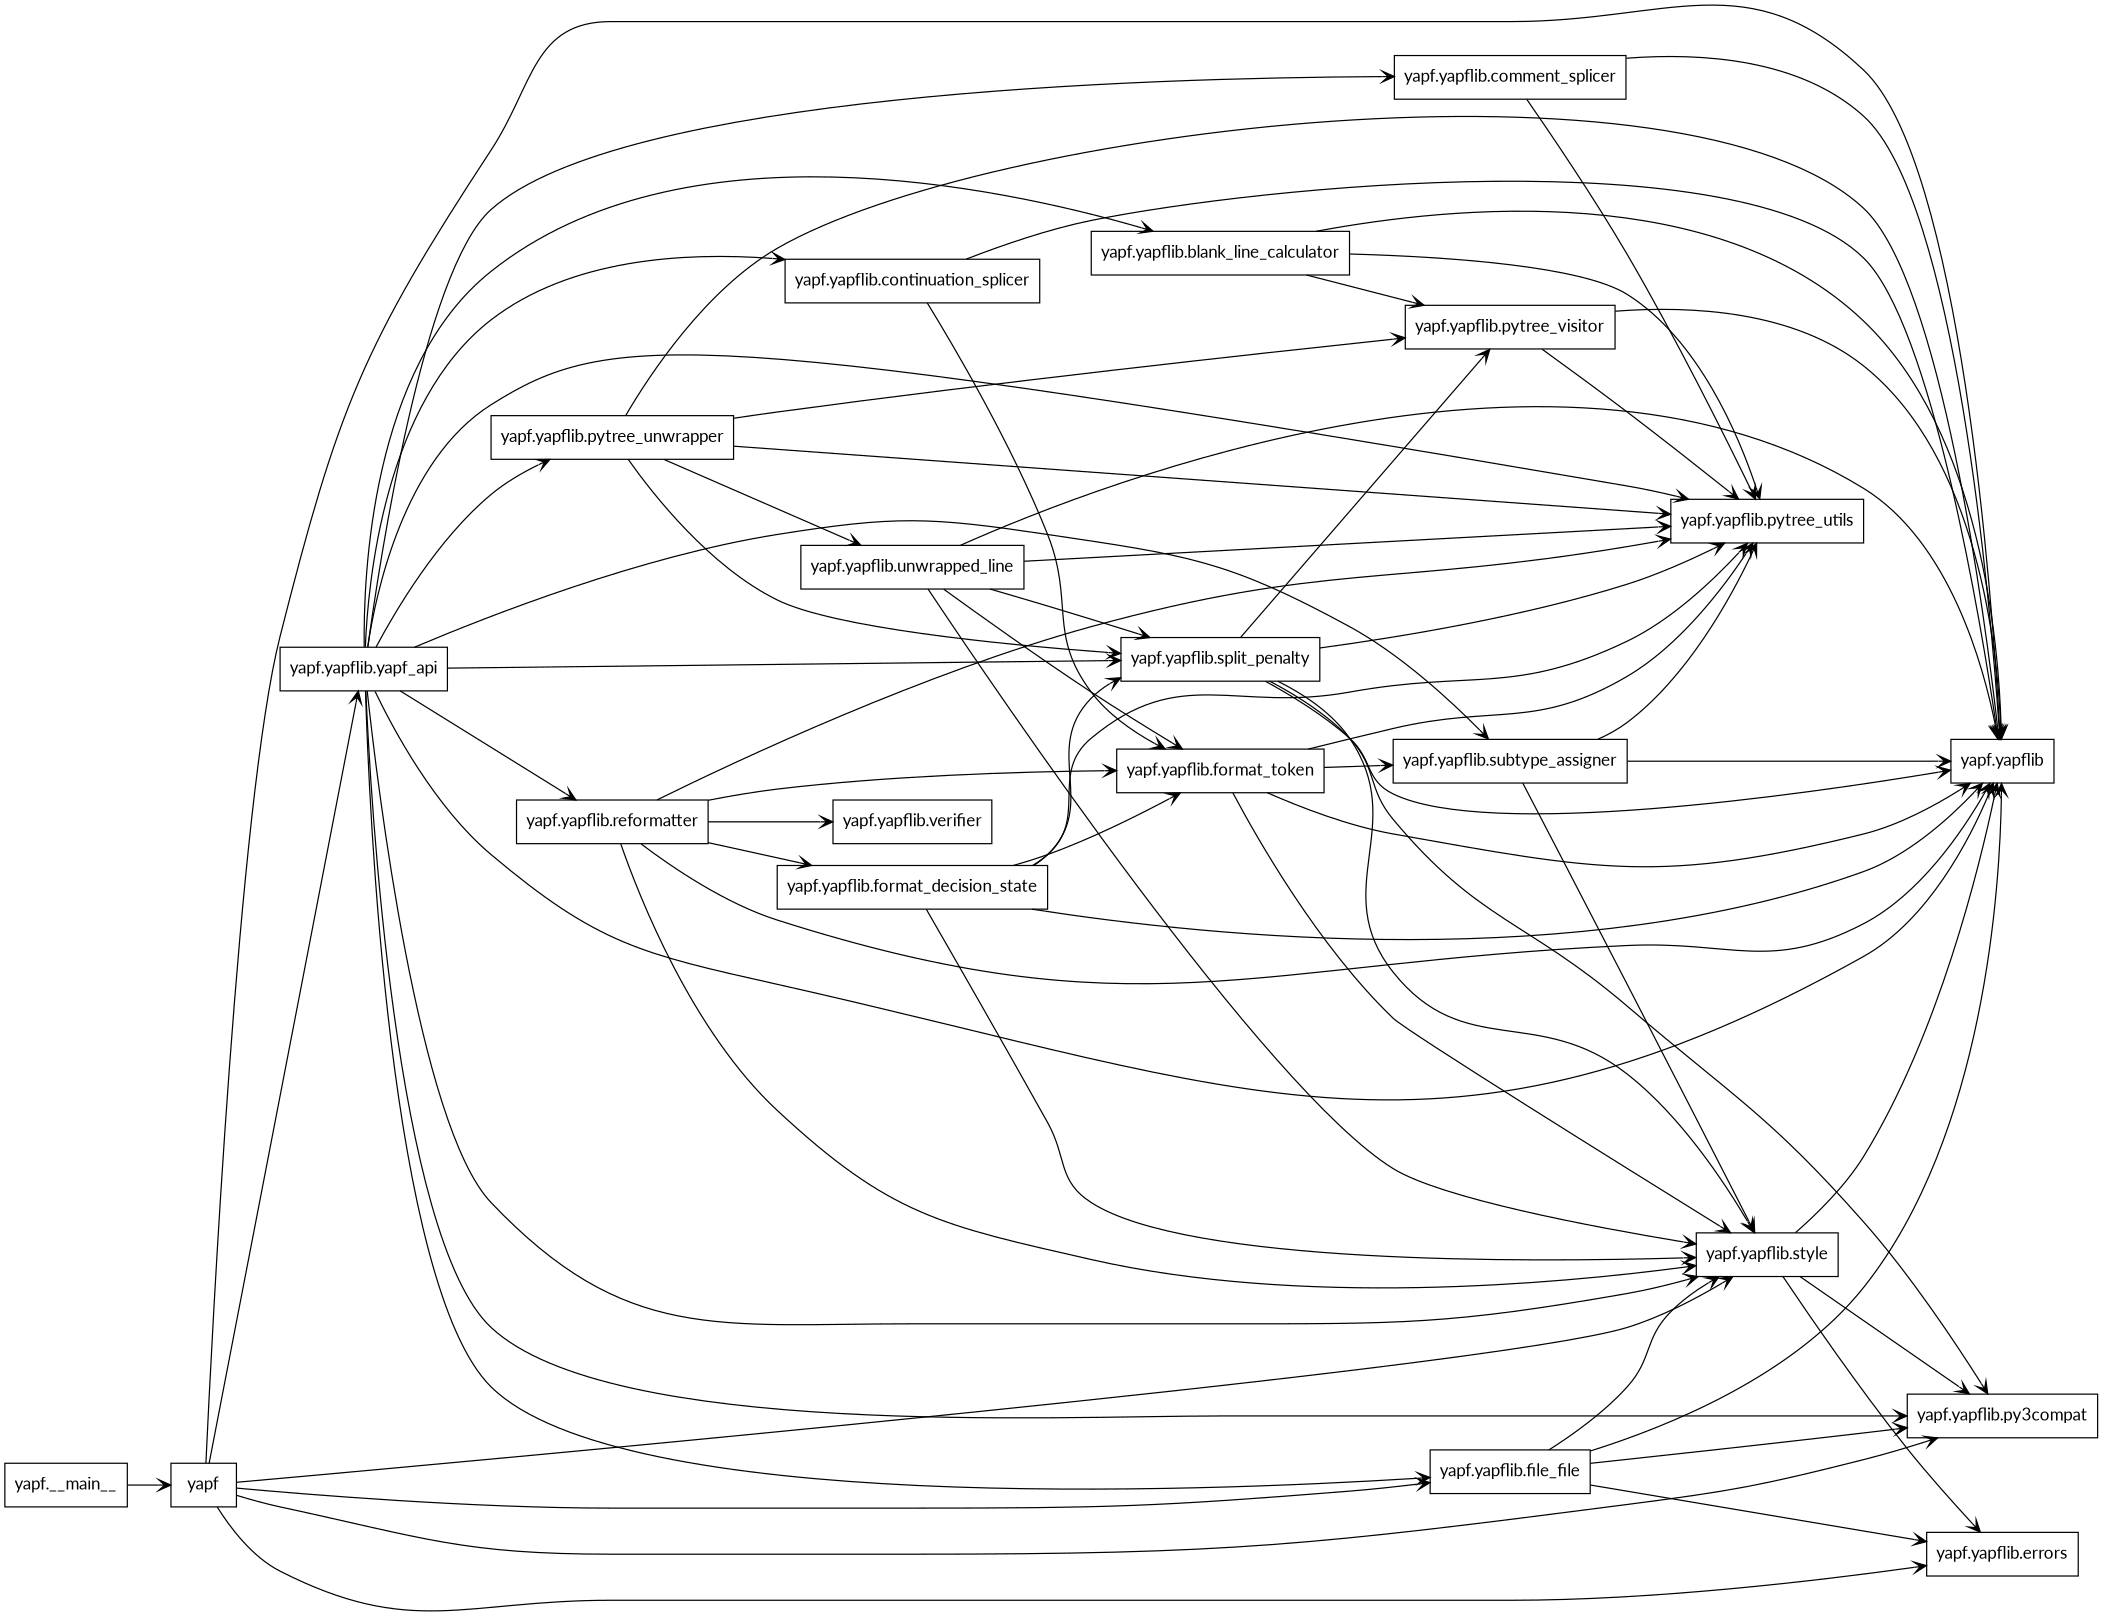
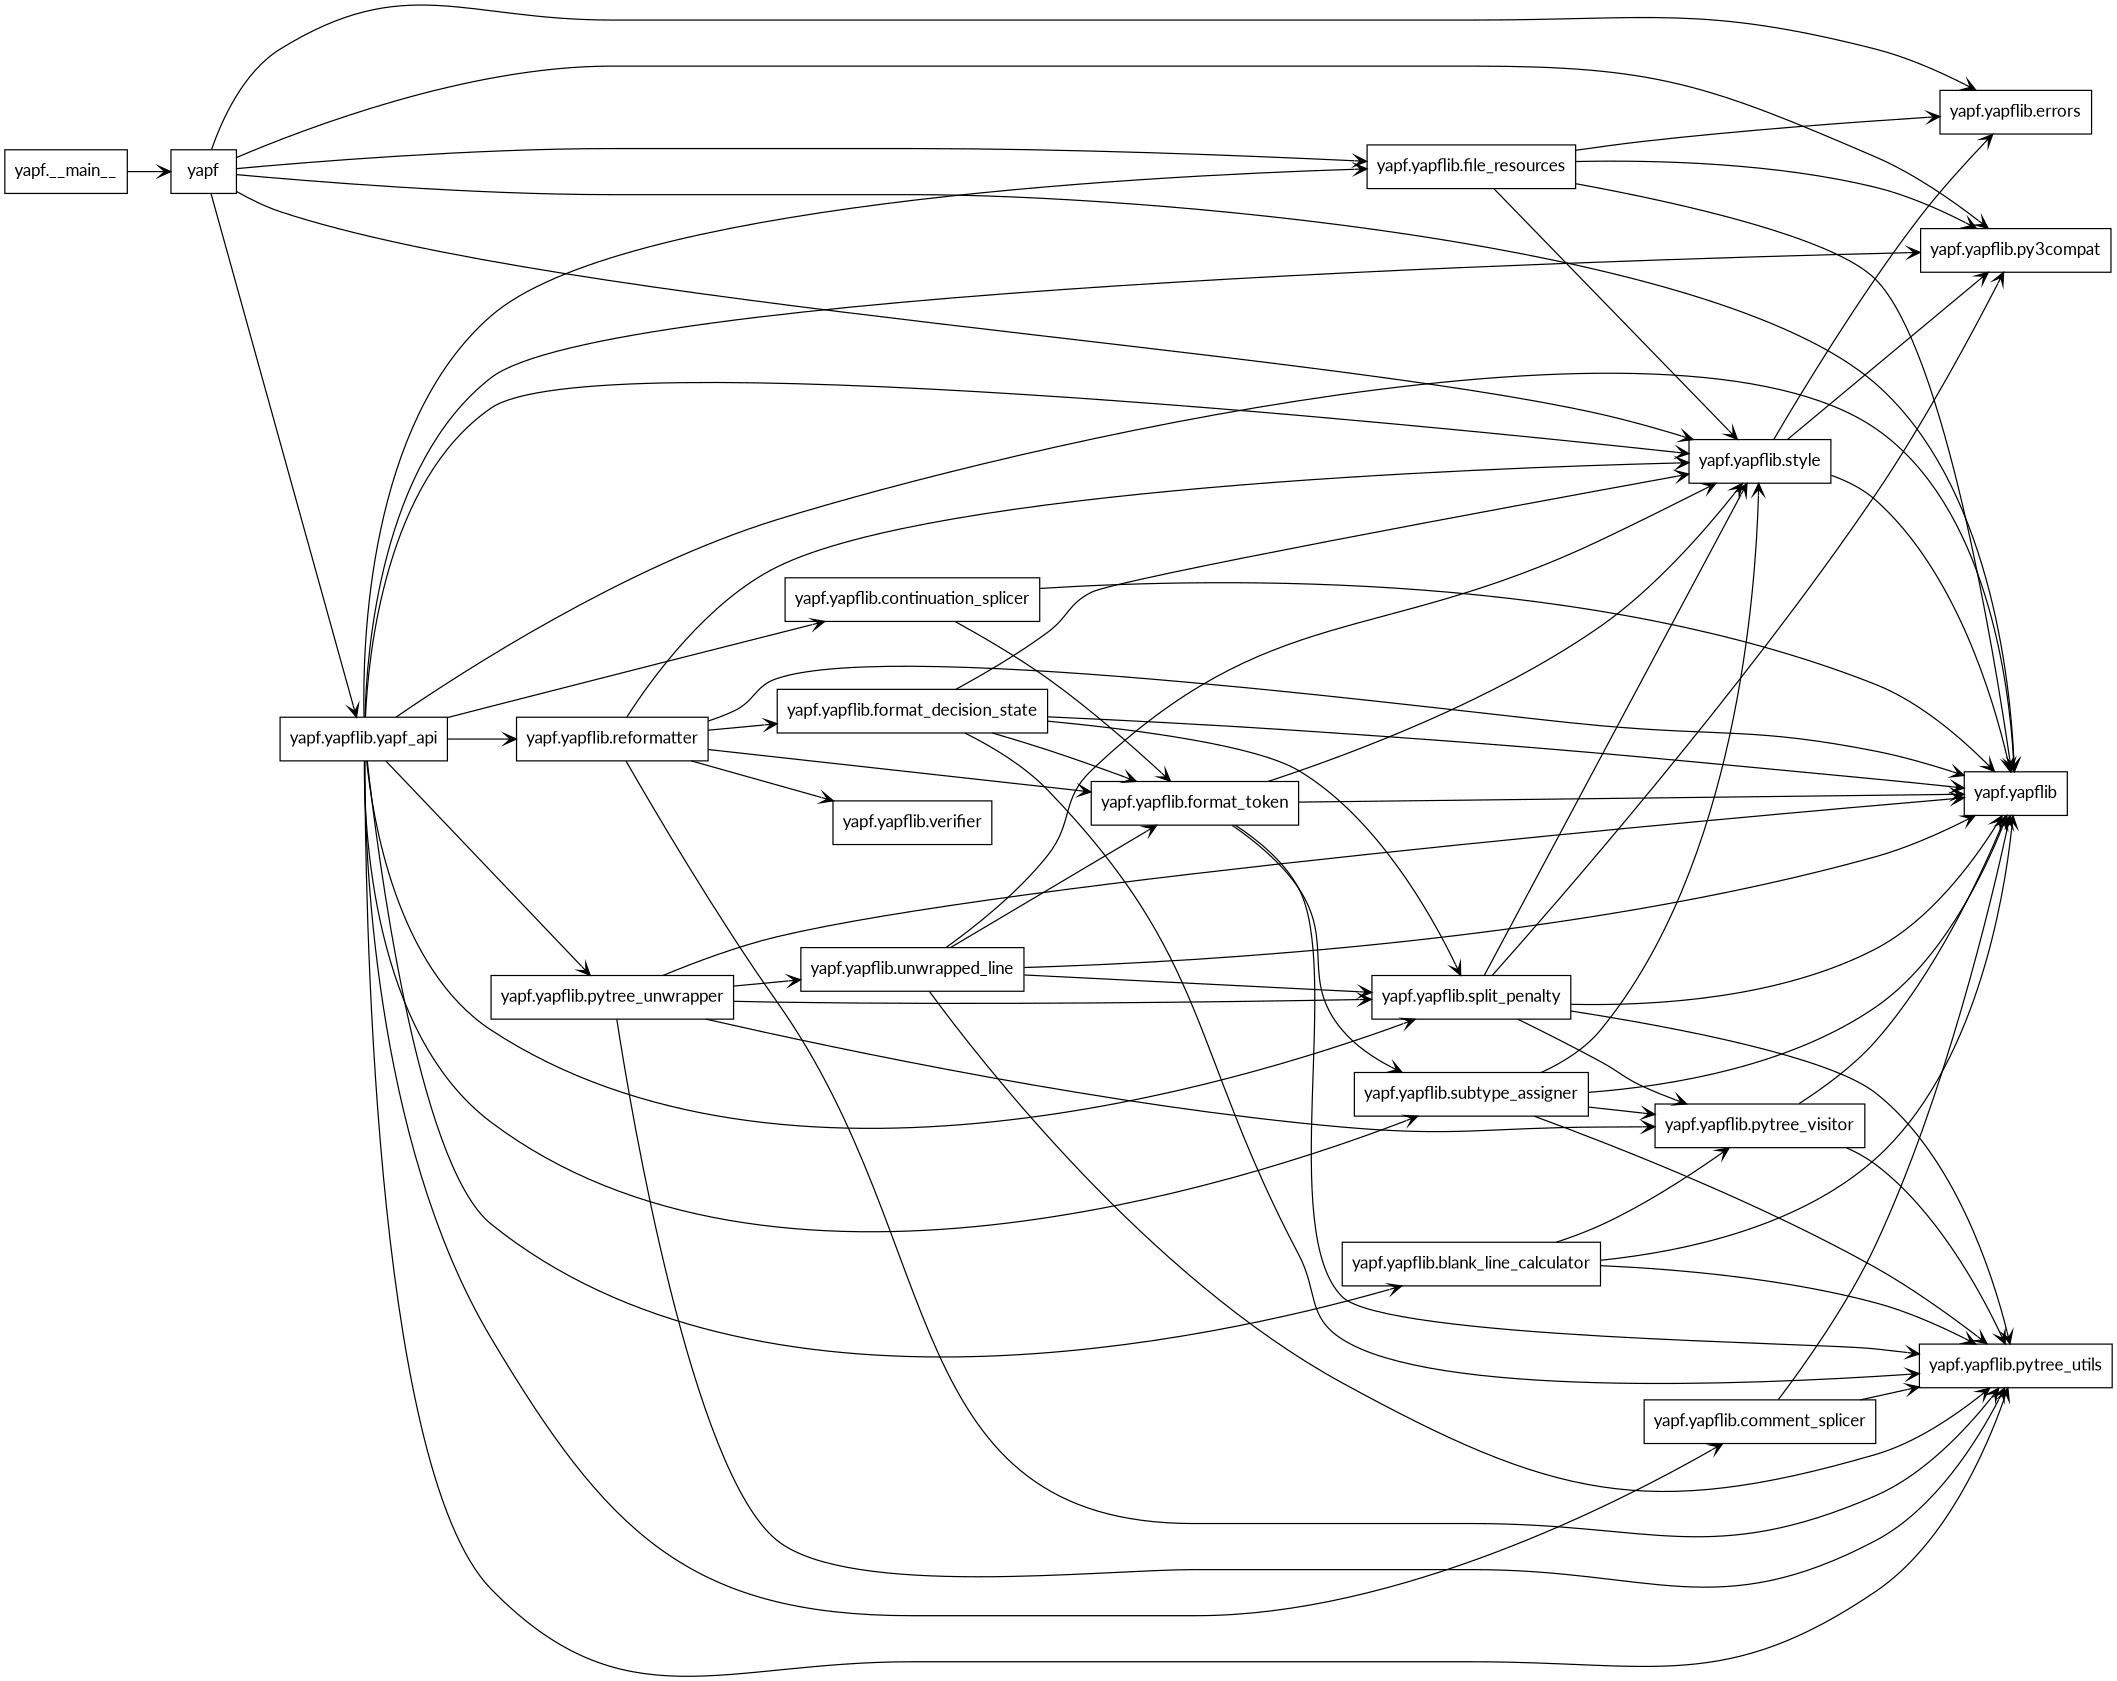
none -> (1616, 1110)
(1510, 1472) -> (1471, 167)
